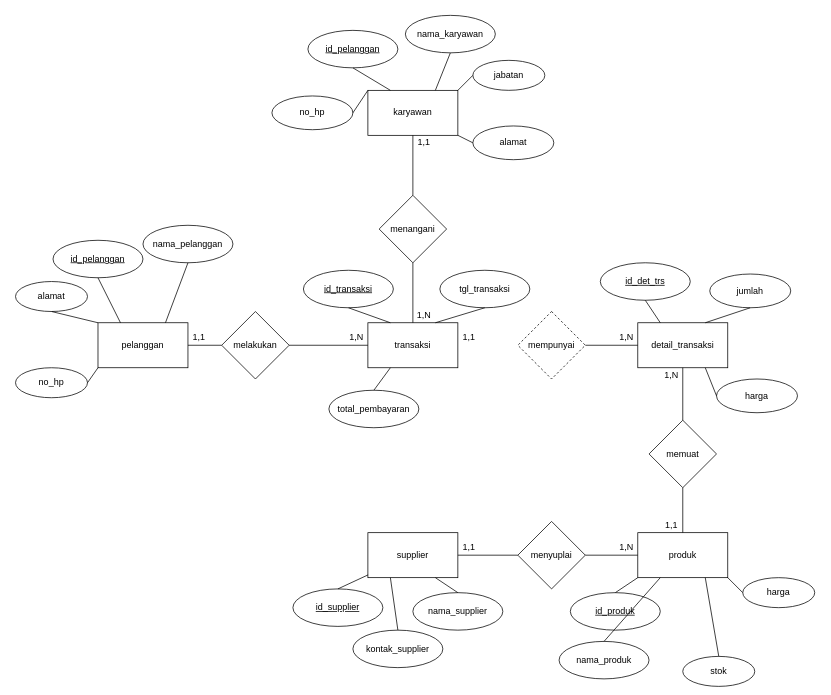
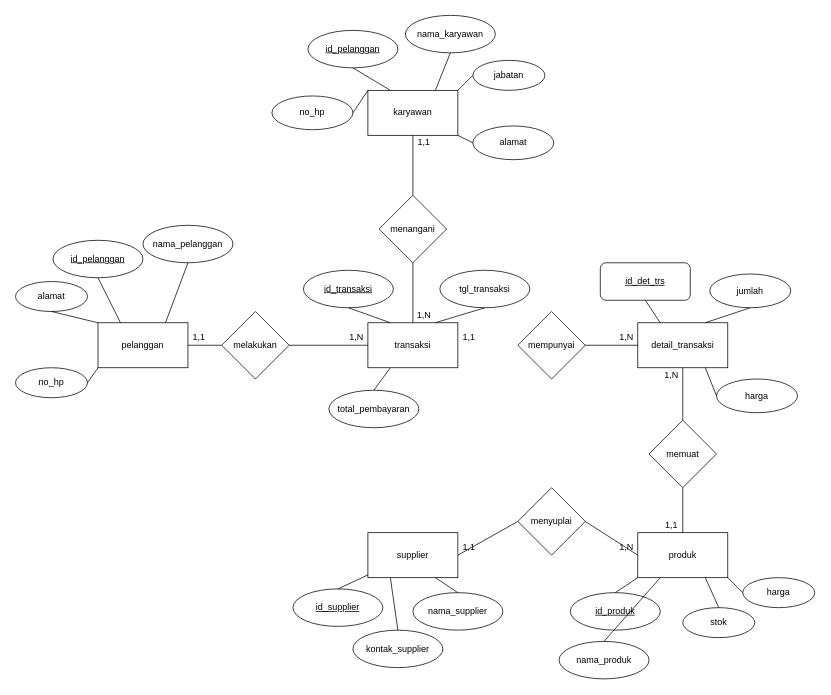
(645, 282) -> (645, 282)
(552, 345) -> (552, 345)
(552, 555) -> (552, 522)
(719, 672) -> (719, 623)
